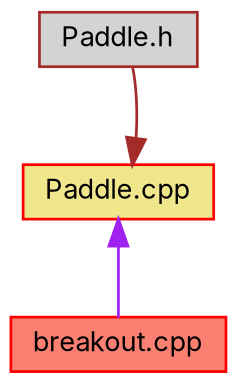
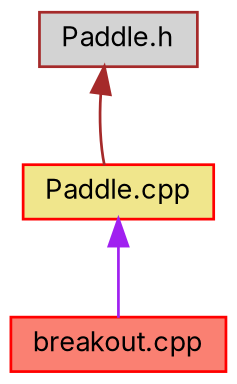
(136, 102) -> (100, 130)
